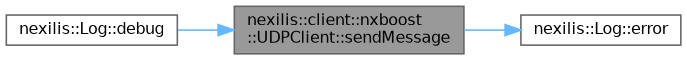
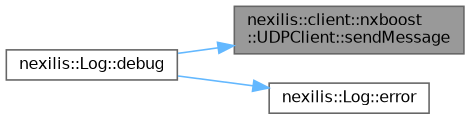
(485, 30) -> (216, 81)
